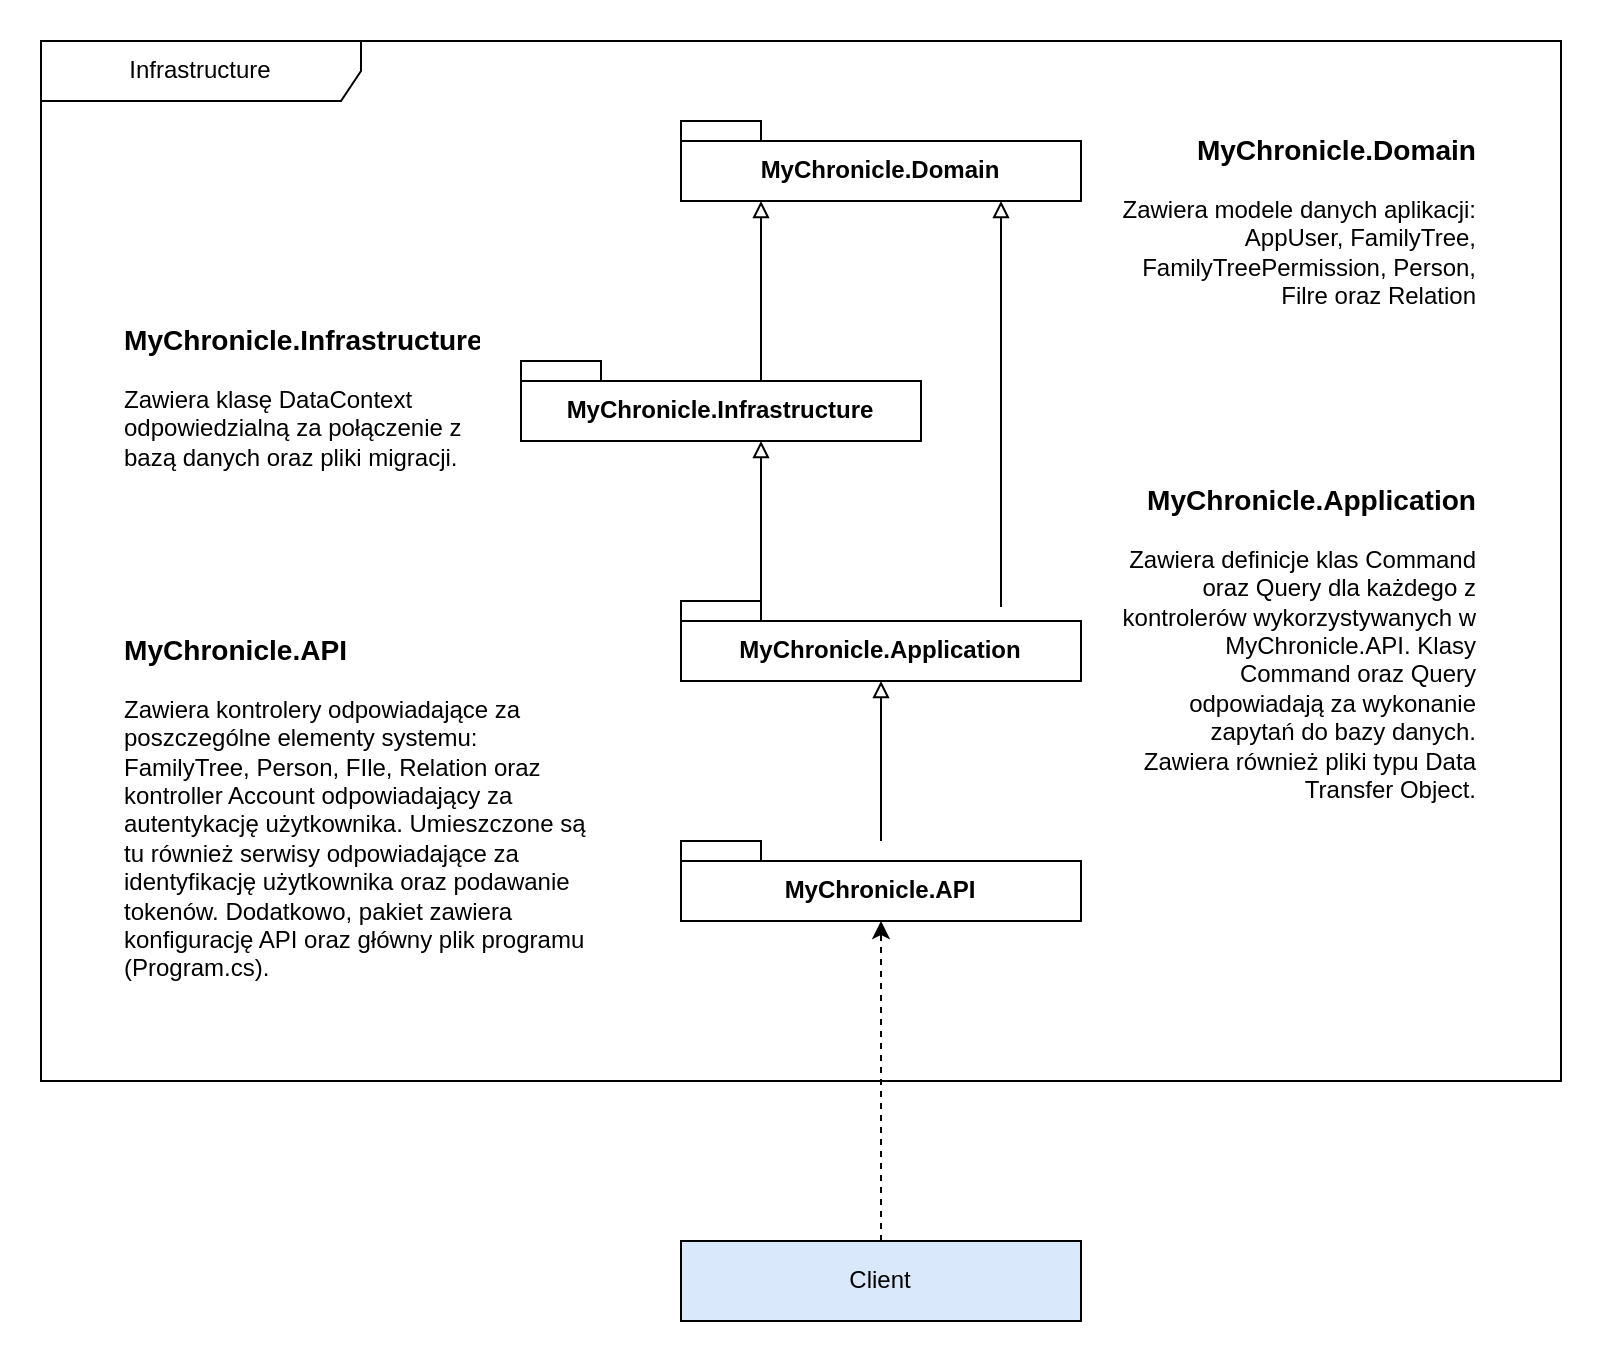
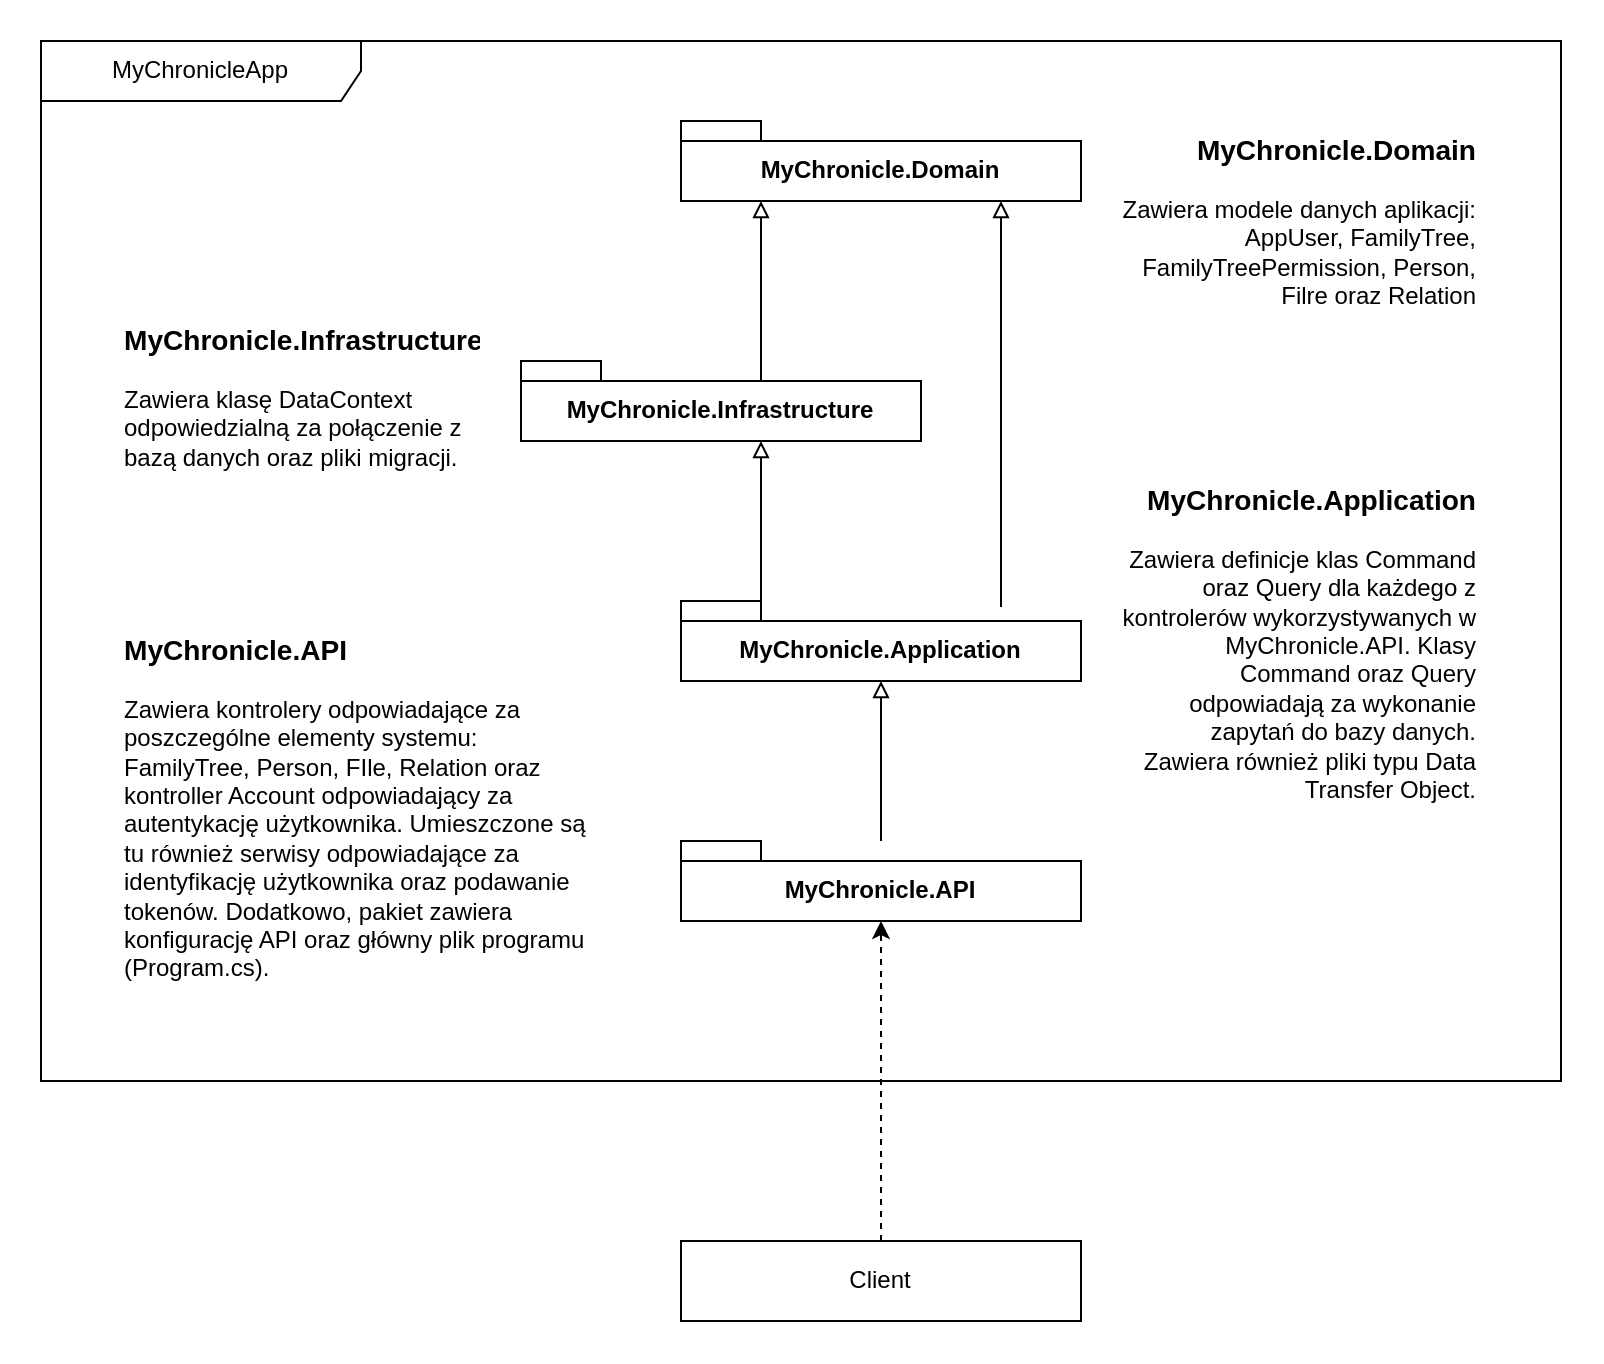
(201, 71) -> (201, 71)
(881, 1281) -> (881, 1281)
